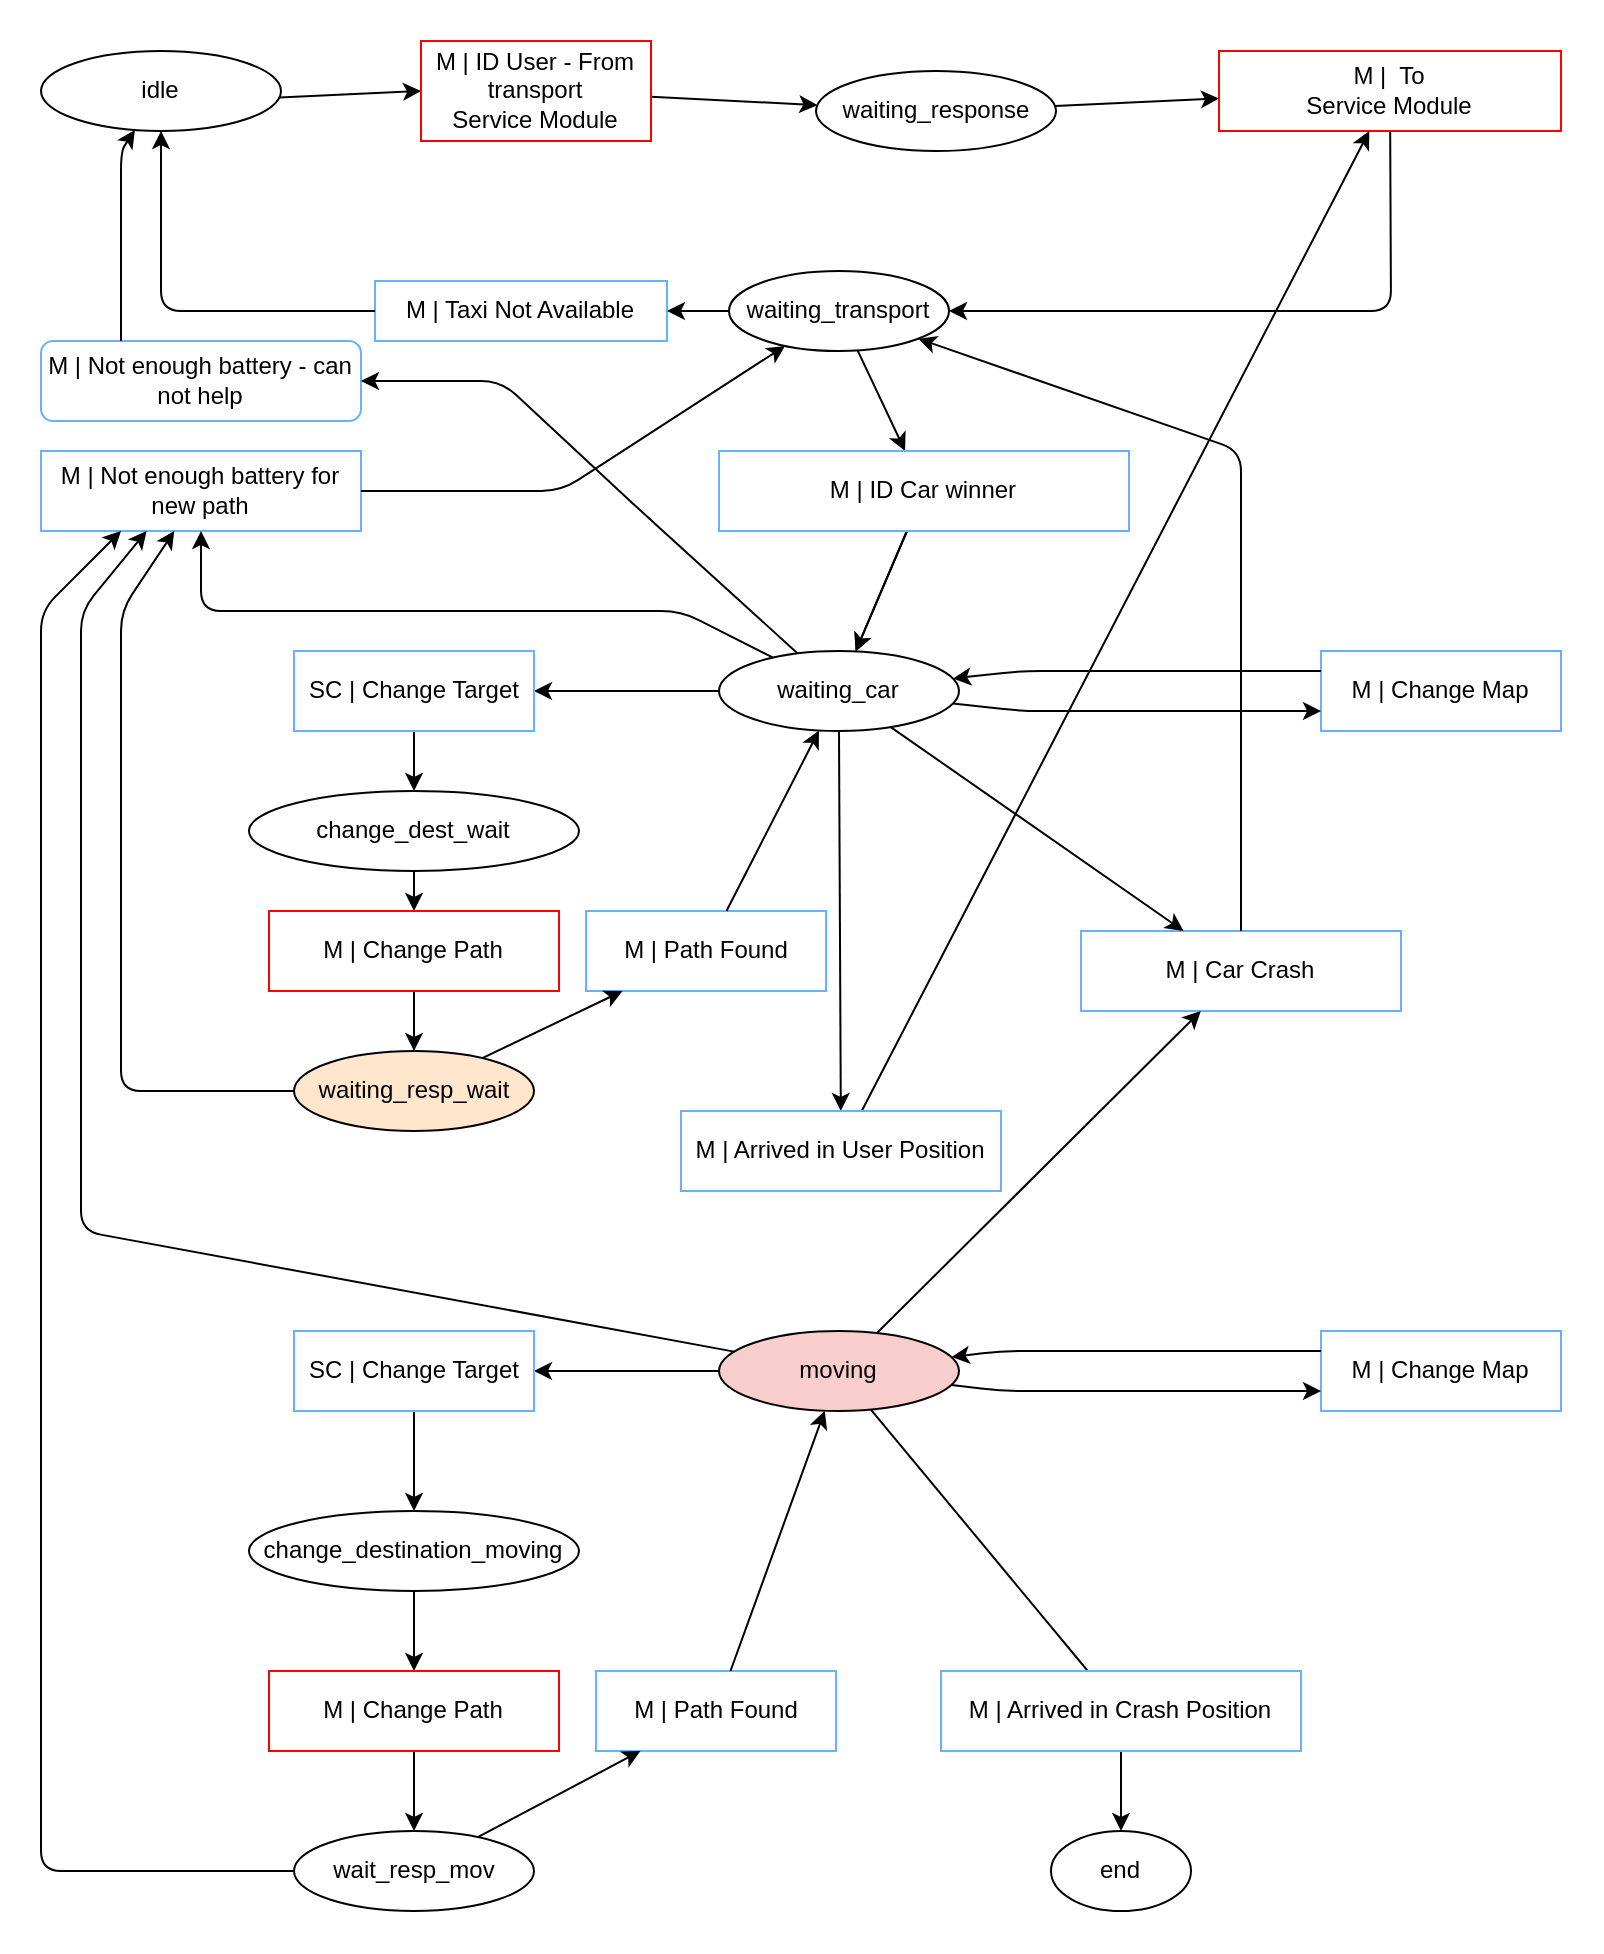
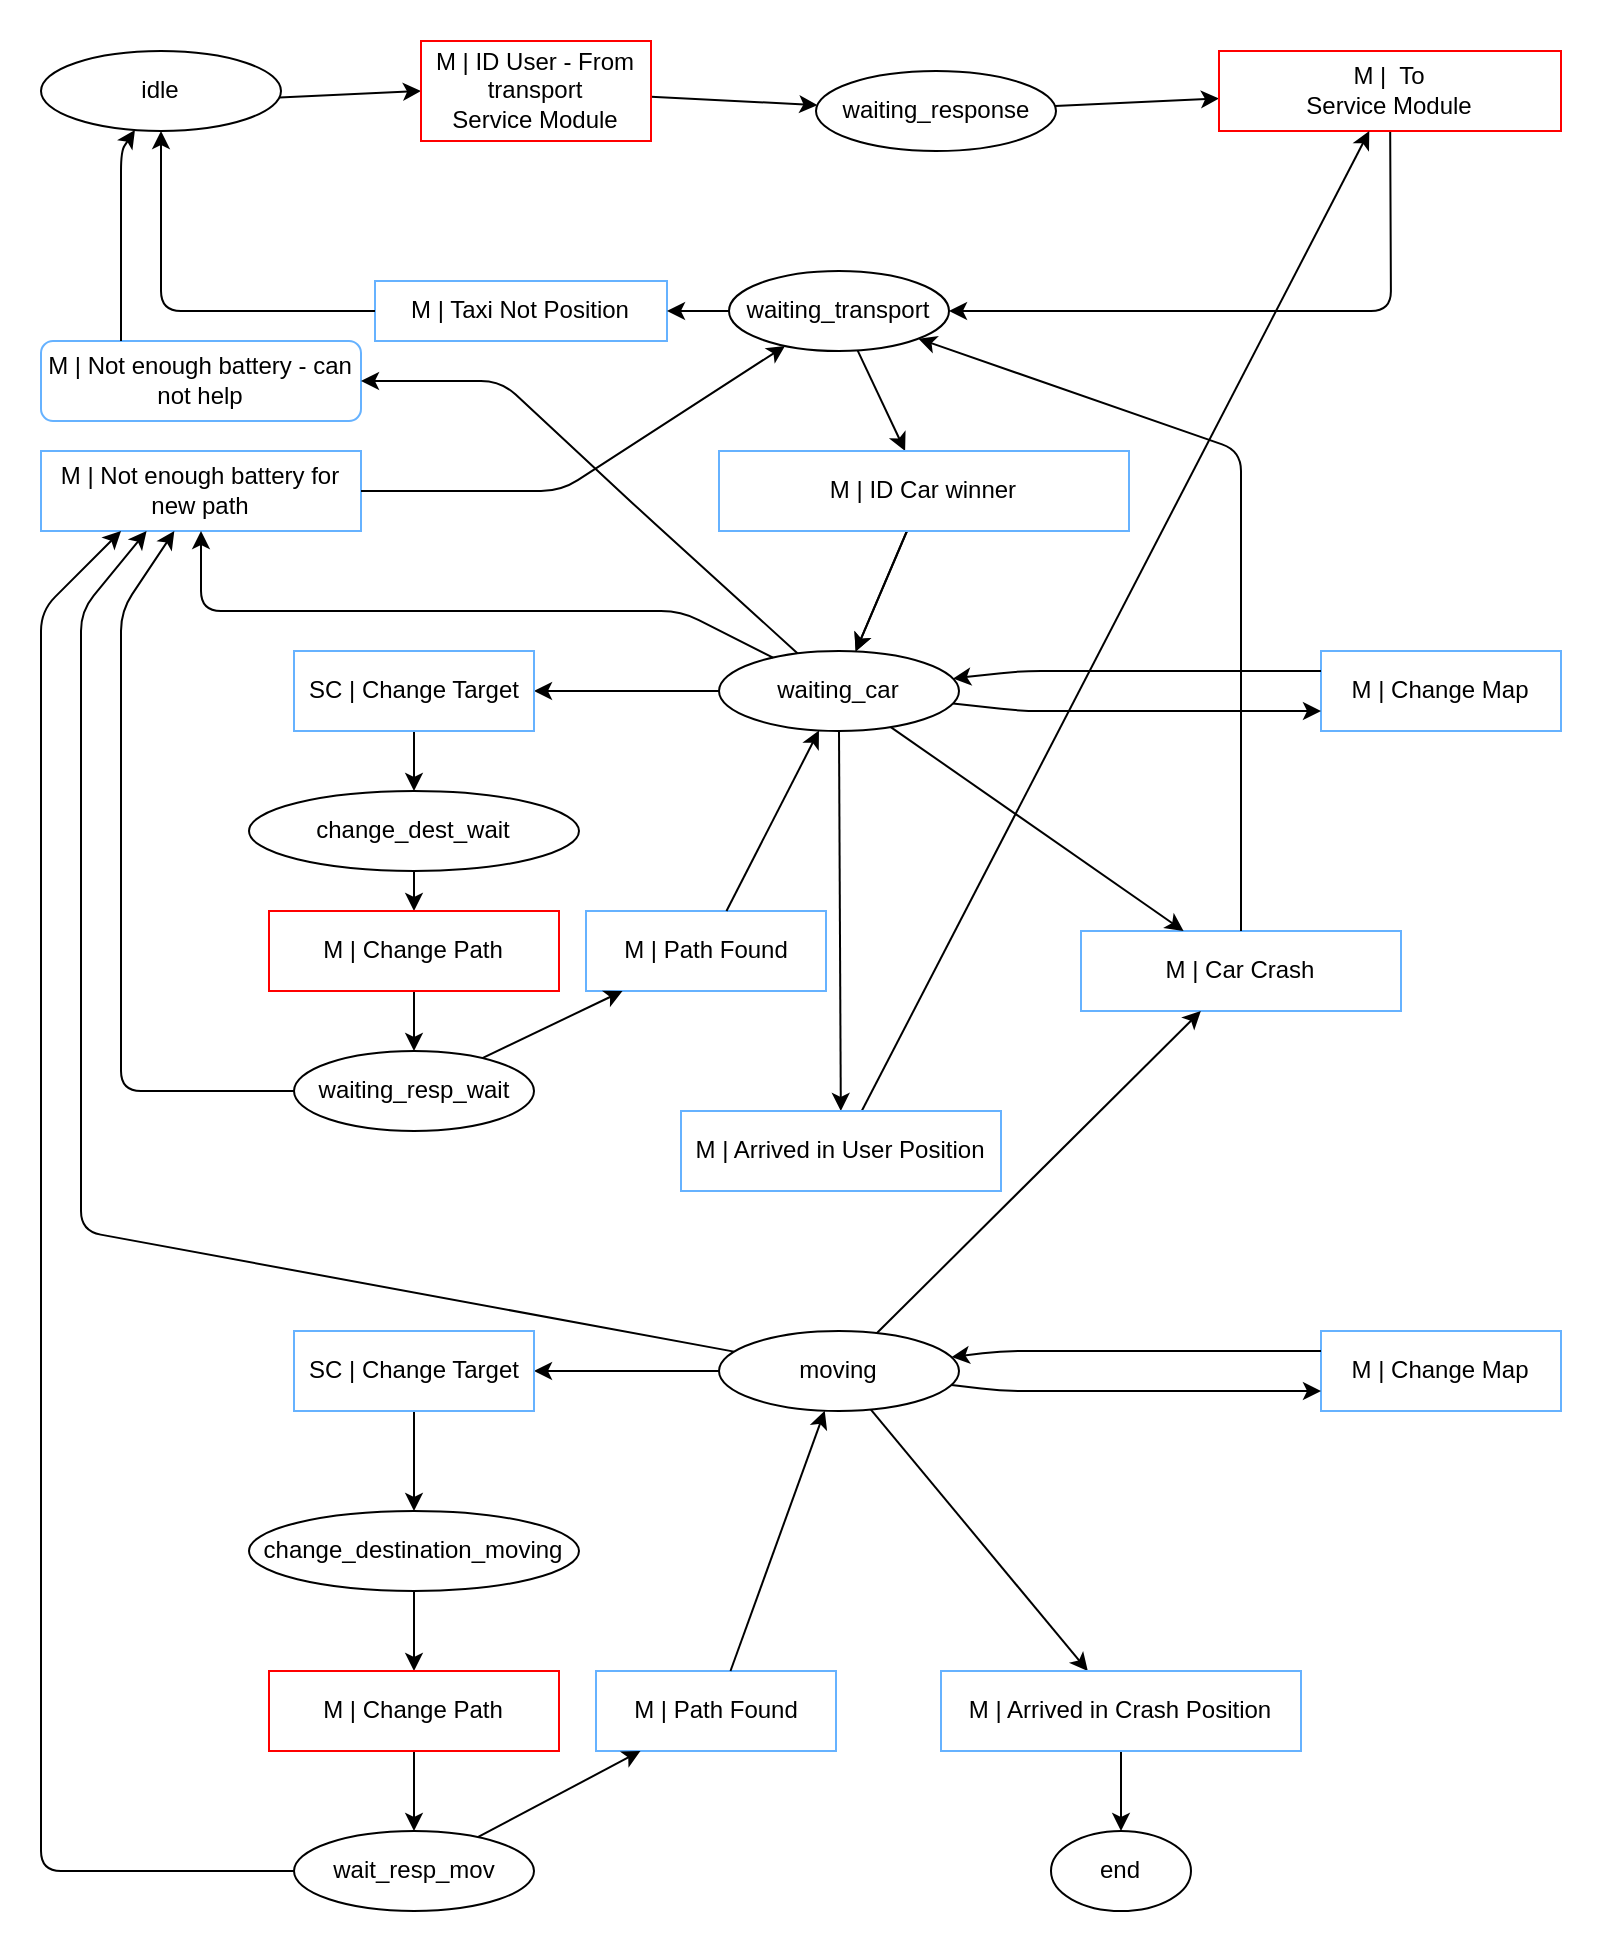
(521, 311) -> (521, 311)
(414, 1091) -> (414, 1091)
(839, 1371) -> (839, 1371)
(1082, 1664) -> (1078, 1660)
